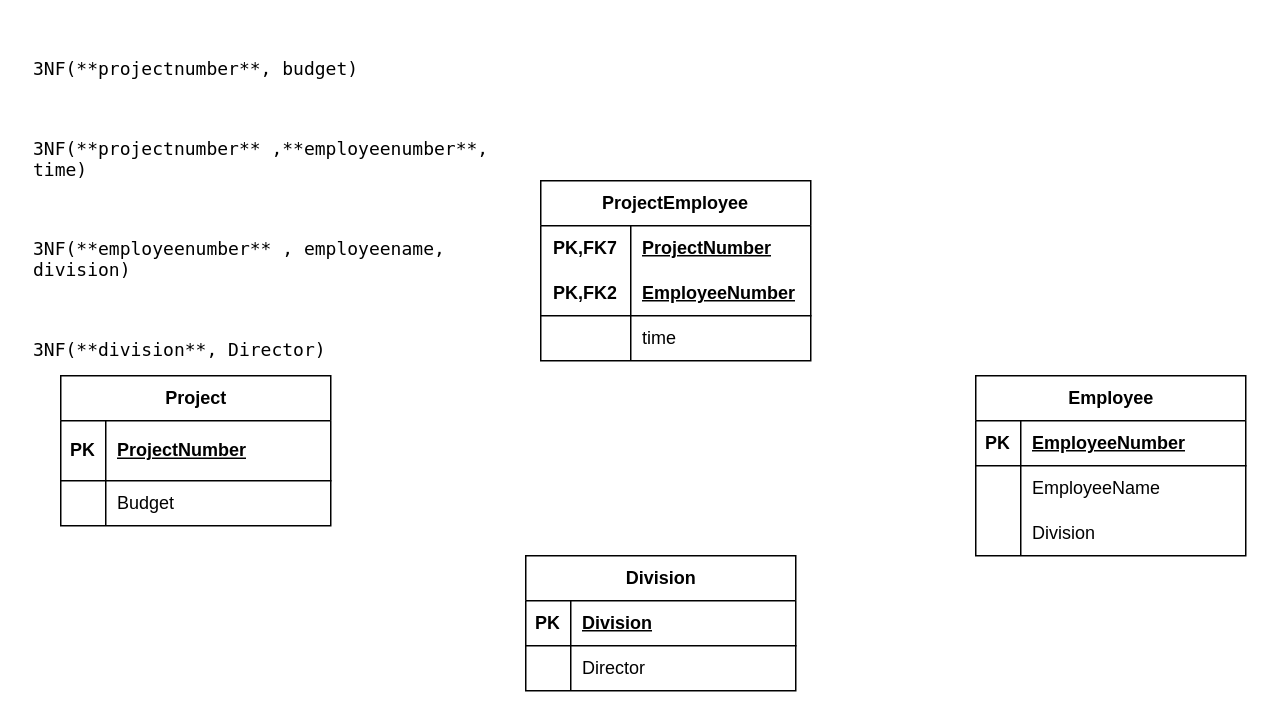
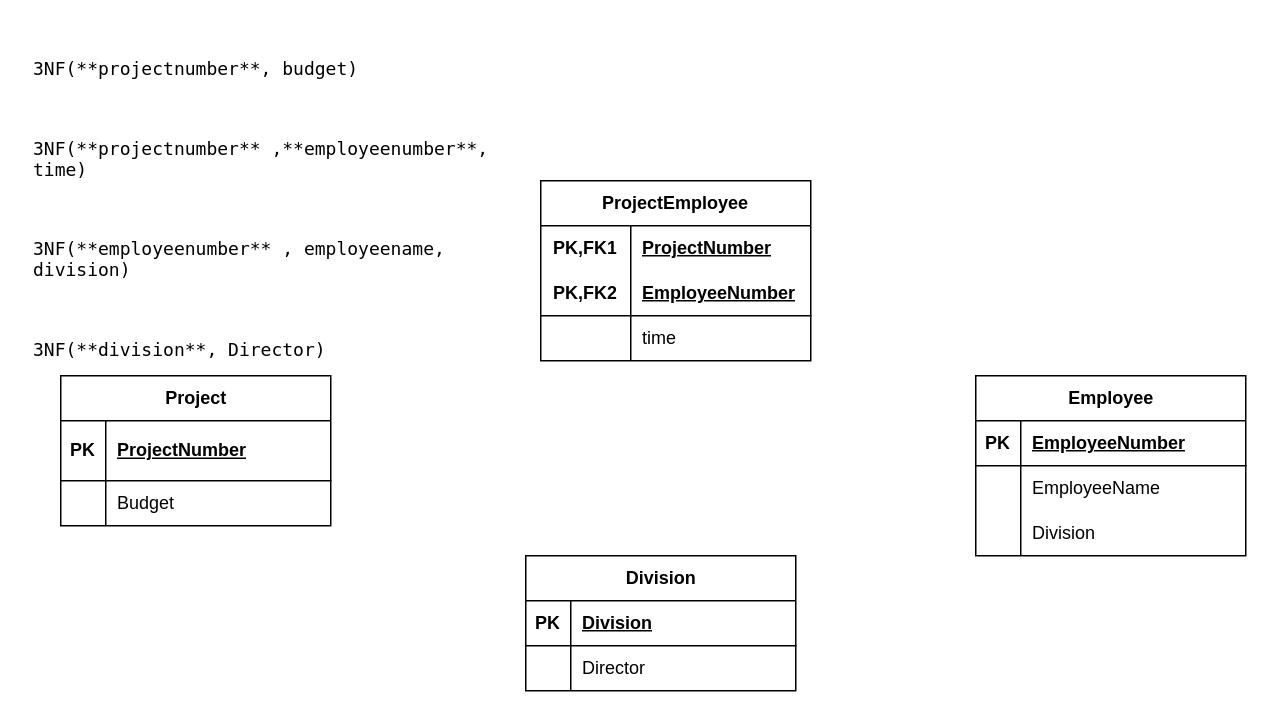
(586, 248) -> (586, 248)
